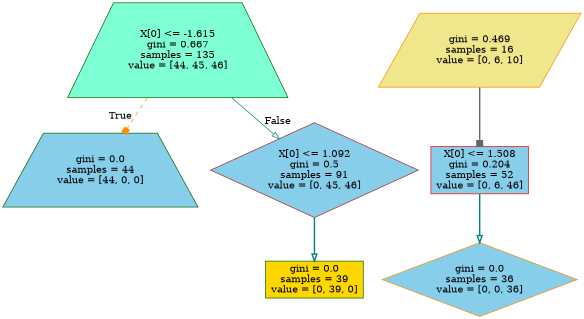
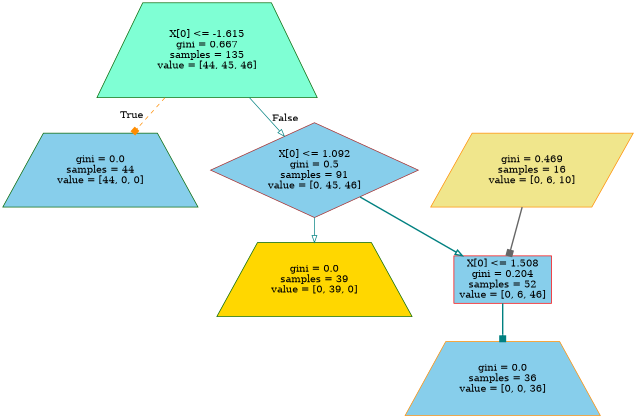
(480, 215) -> (503, 319)
none -> (408, 225)
(314, 236) -> (314, 227)
(314, 280) -> (314, 280)
(480, 280) -> (503, 379)
